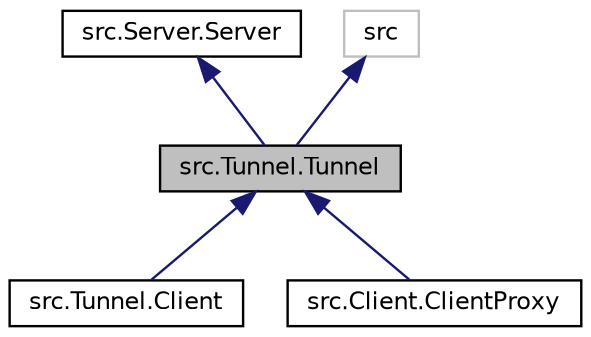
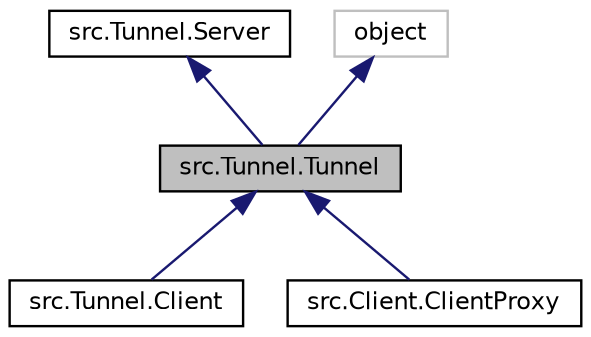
(182, 34) -> (170, 34)
(382, 34) -> (391, 34)
